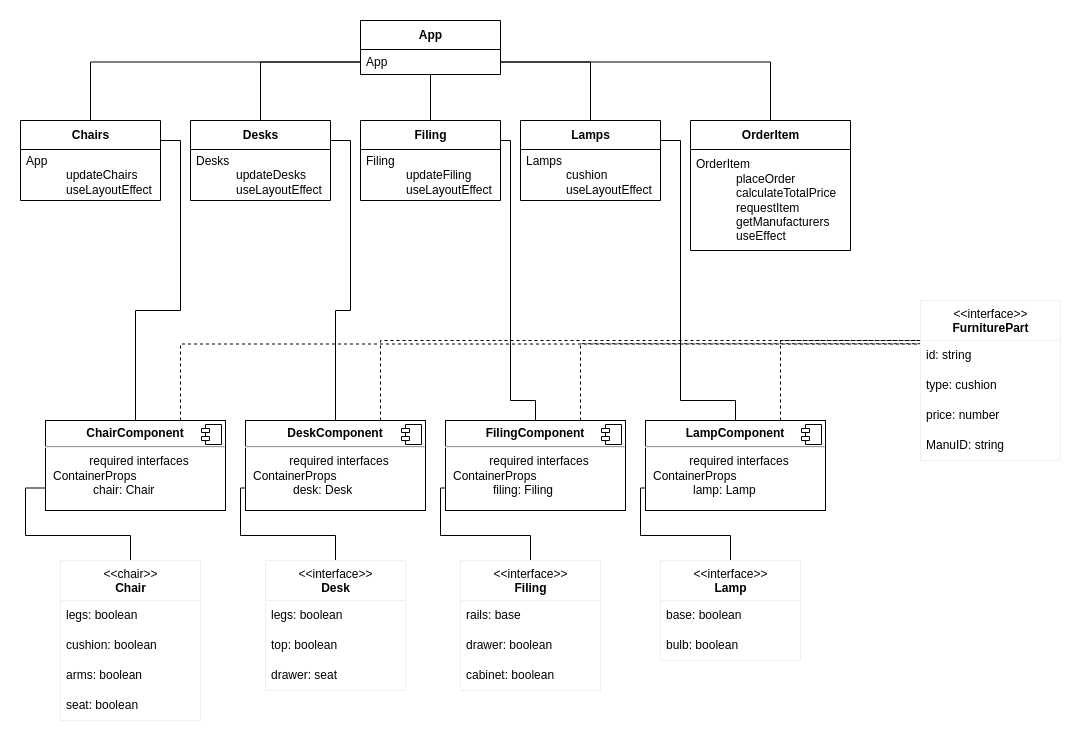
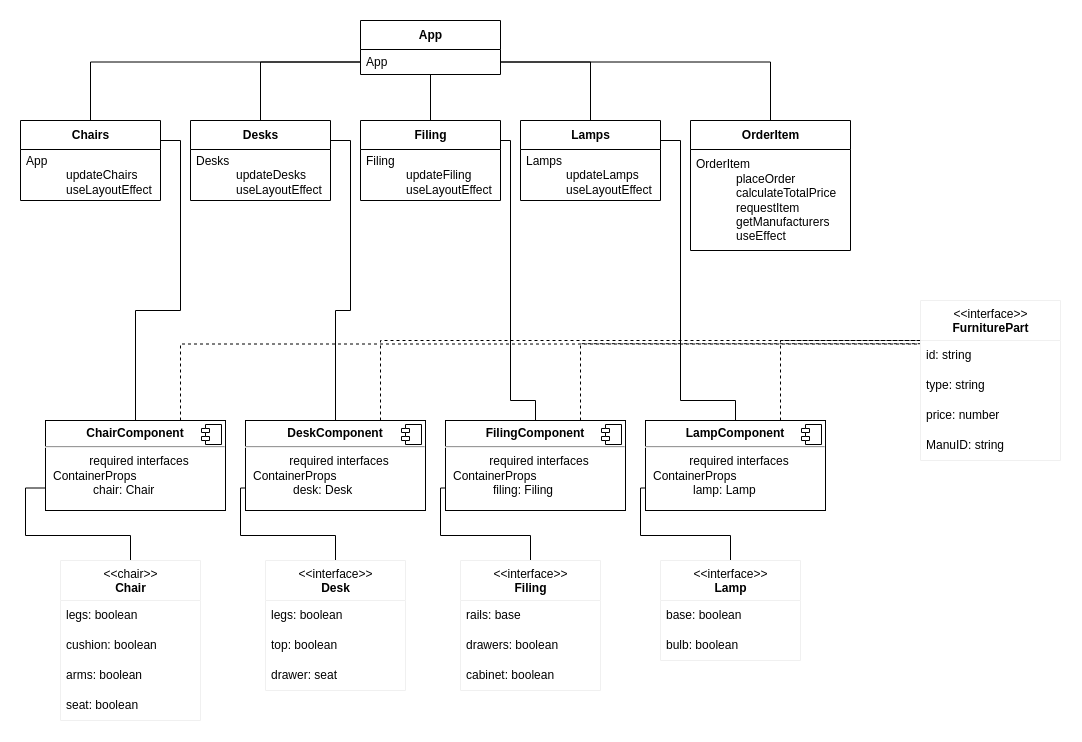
(599, 176) -> (614, 176)
(966, 386) -> (962, 386)
(512, 646) -> (516, 646)
